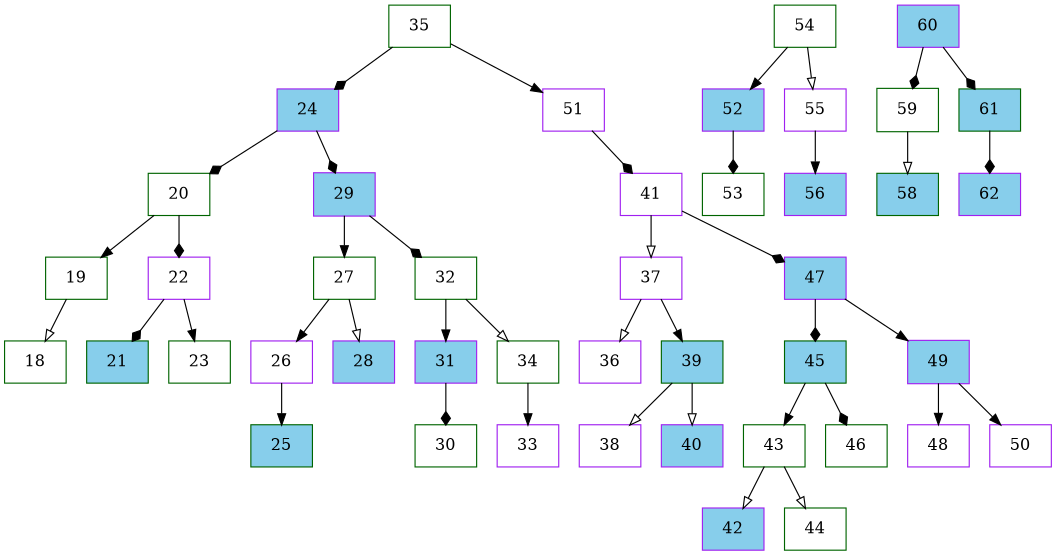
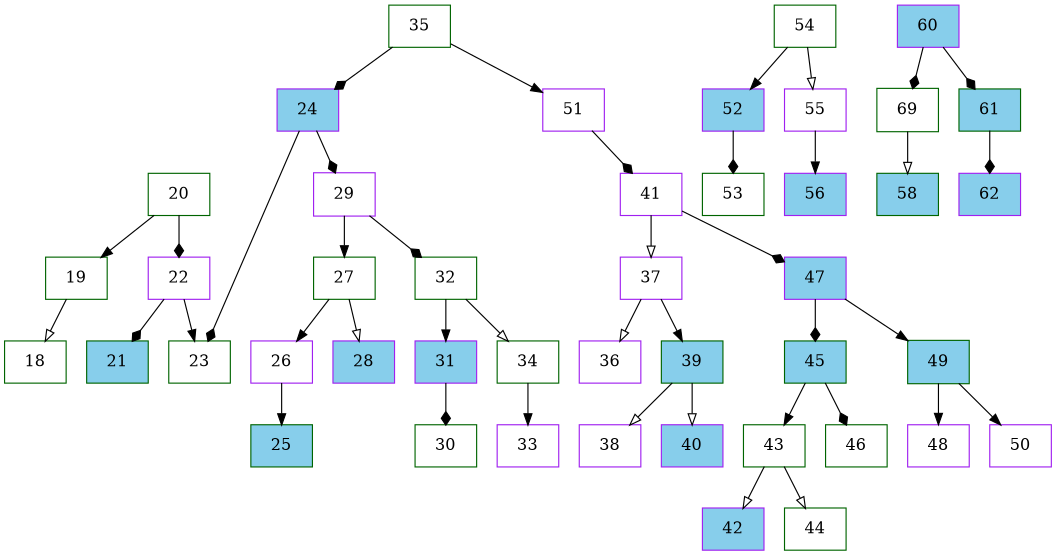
(908, 110) -> (908, 110)
(249, 148) -> (256, 230)
(344, 194) -> (344, 194)
(938, 362) -> (938, 362)
